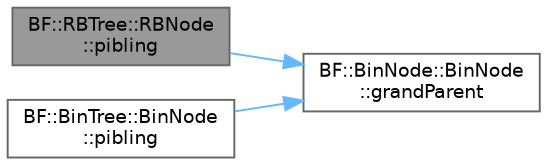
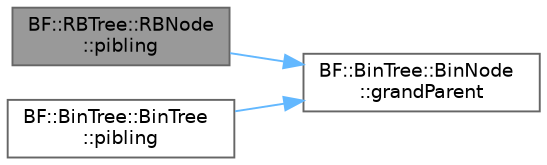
(422, 83) -> (422, 83)
(121, 129) -> (121, 129)
